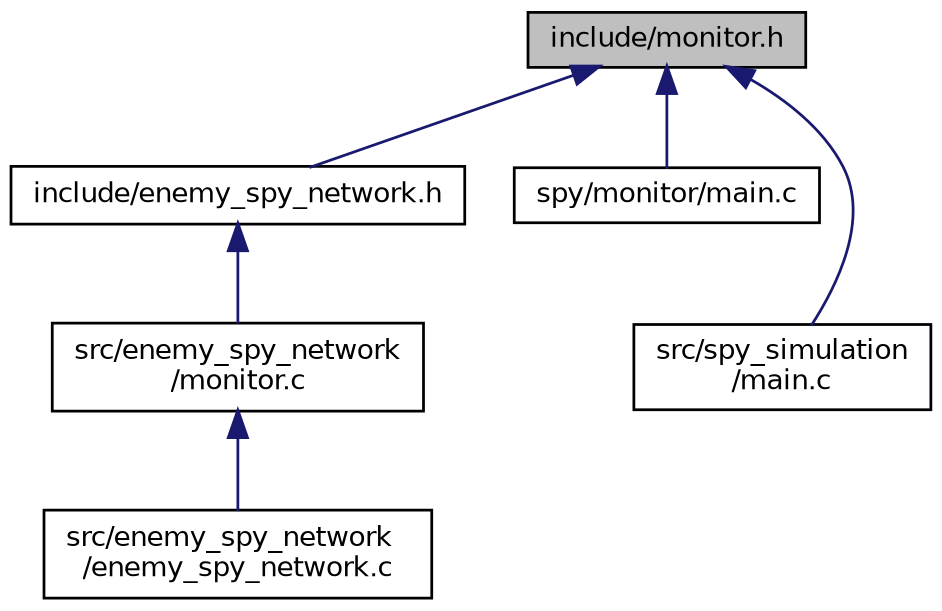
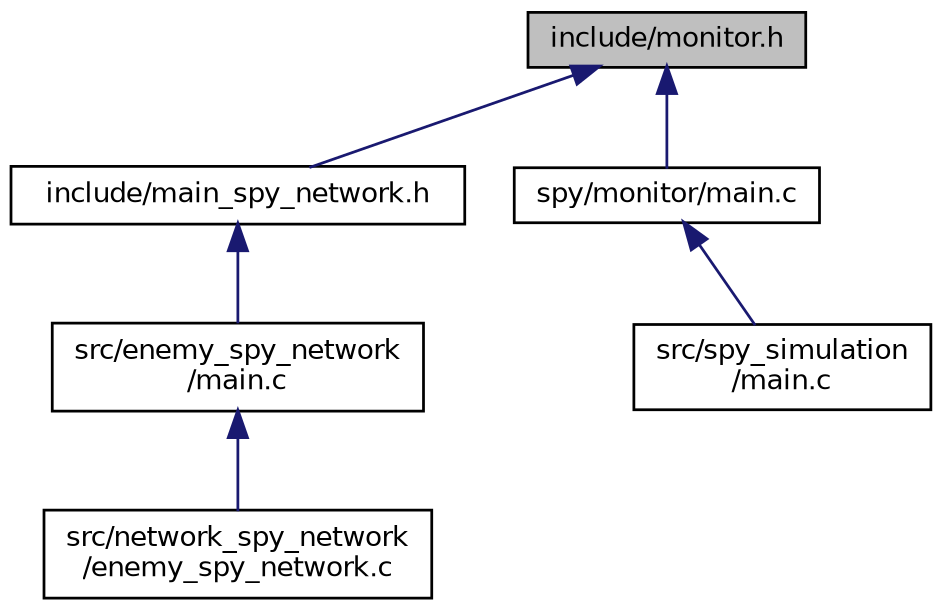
(850, 186) -> (727, 285)
(238, 195) -> (238, 195)
(238, 367) -> (238, 367)
(238, 554) -> (238, 554)
